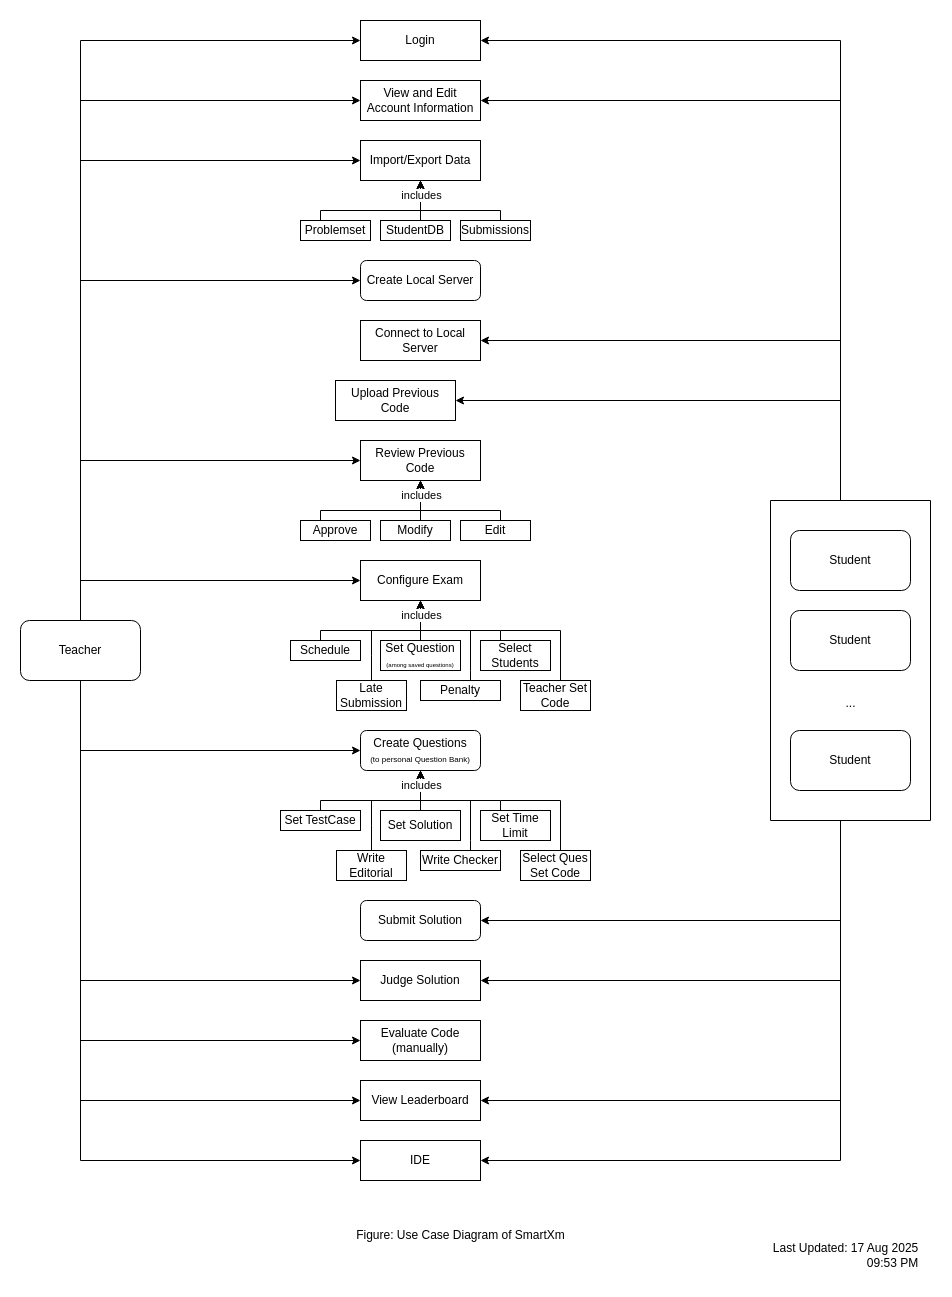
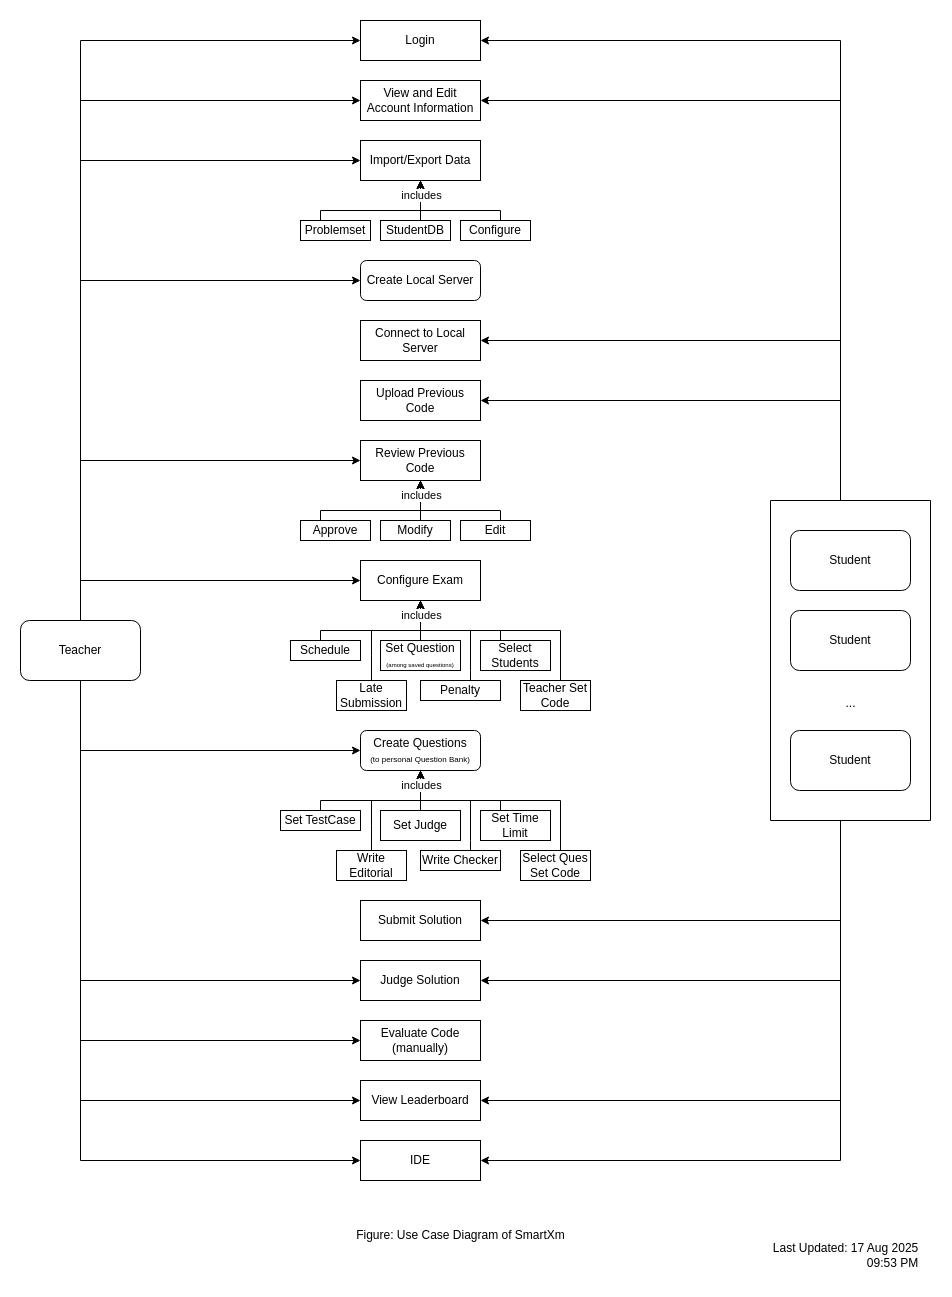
(496, 231) -> (496, 231)
(396, 401) -> (421, 401)
(421, 826) -> (421, 826)
(421, 921) -> (421, 921)
